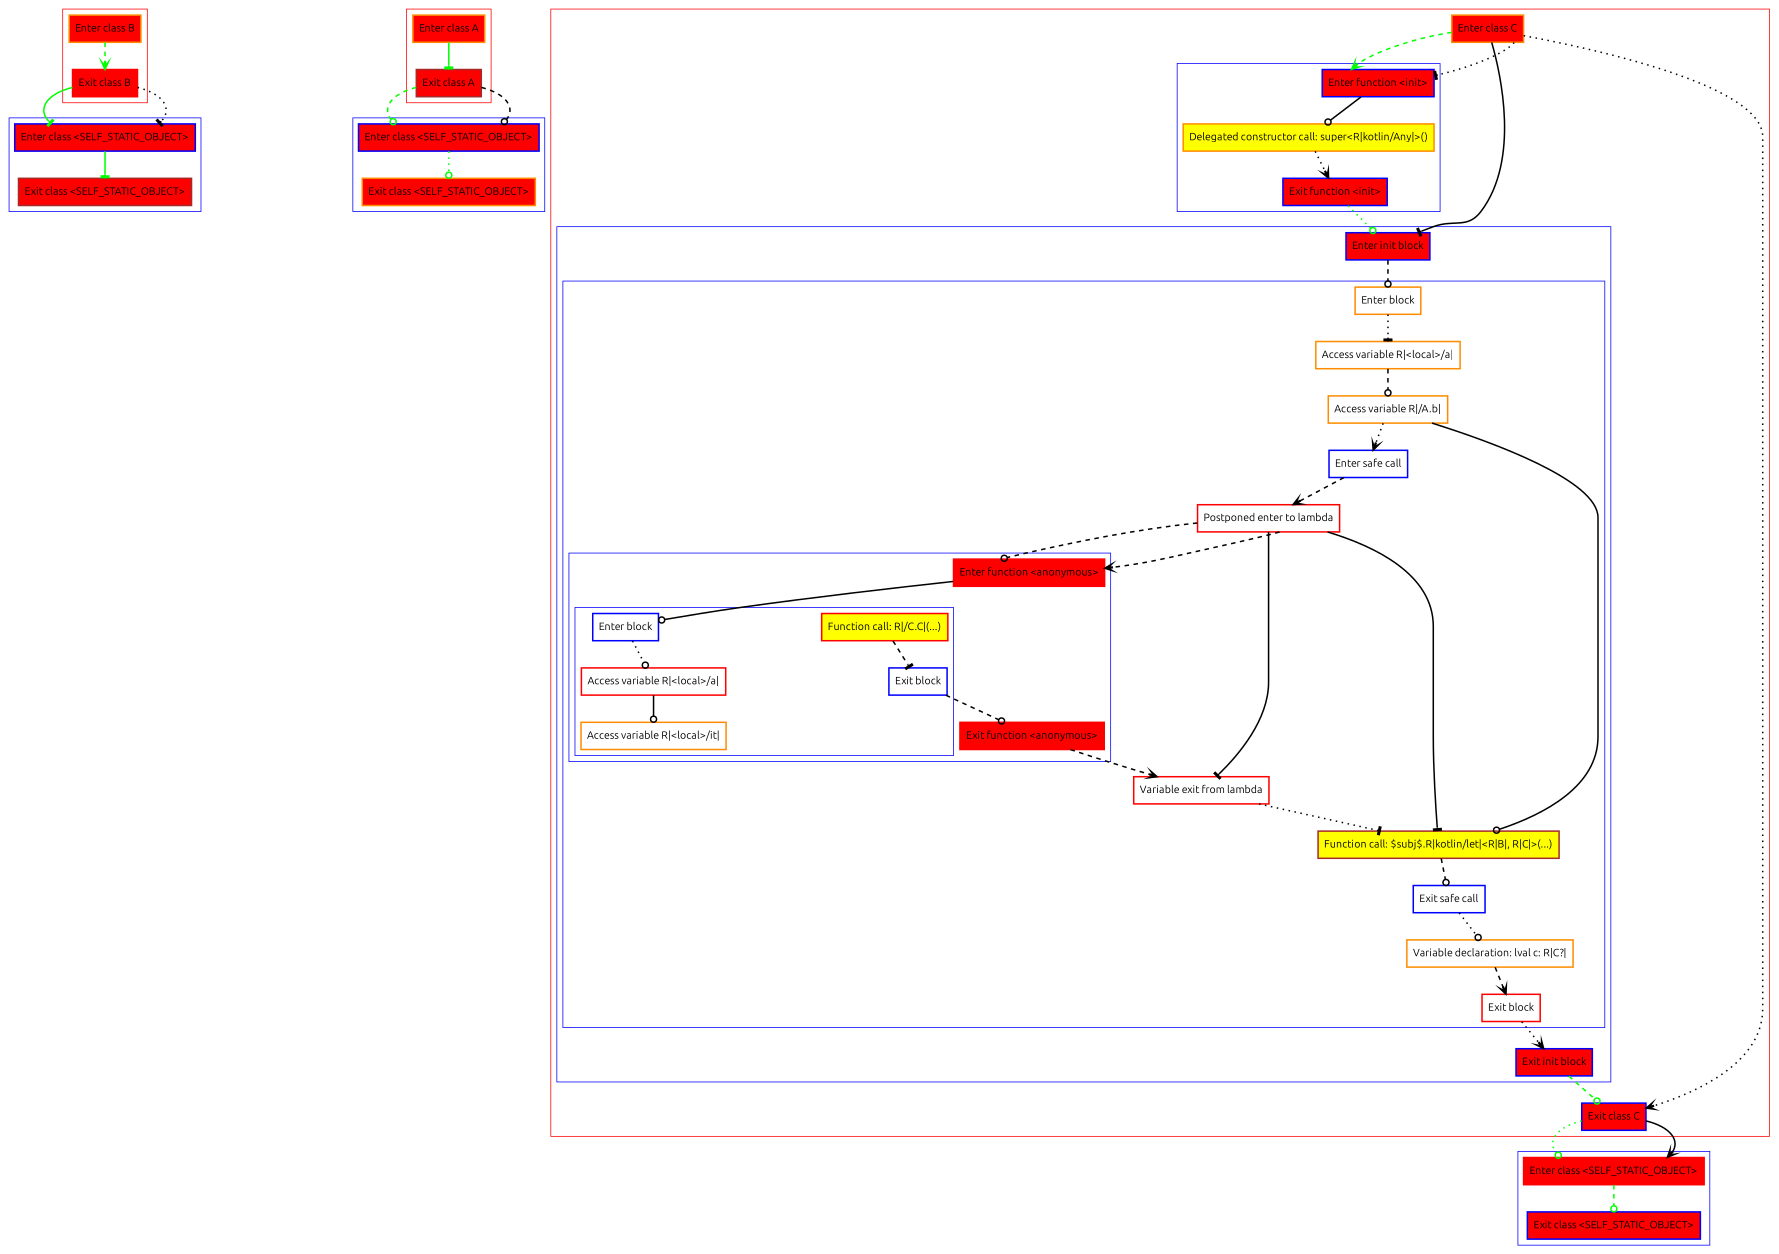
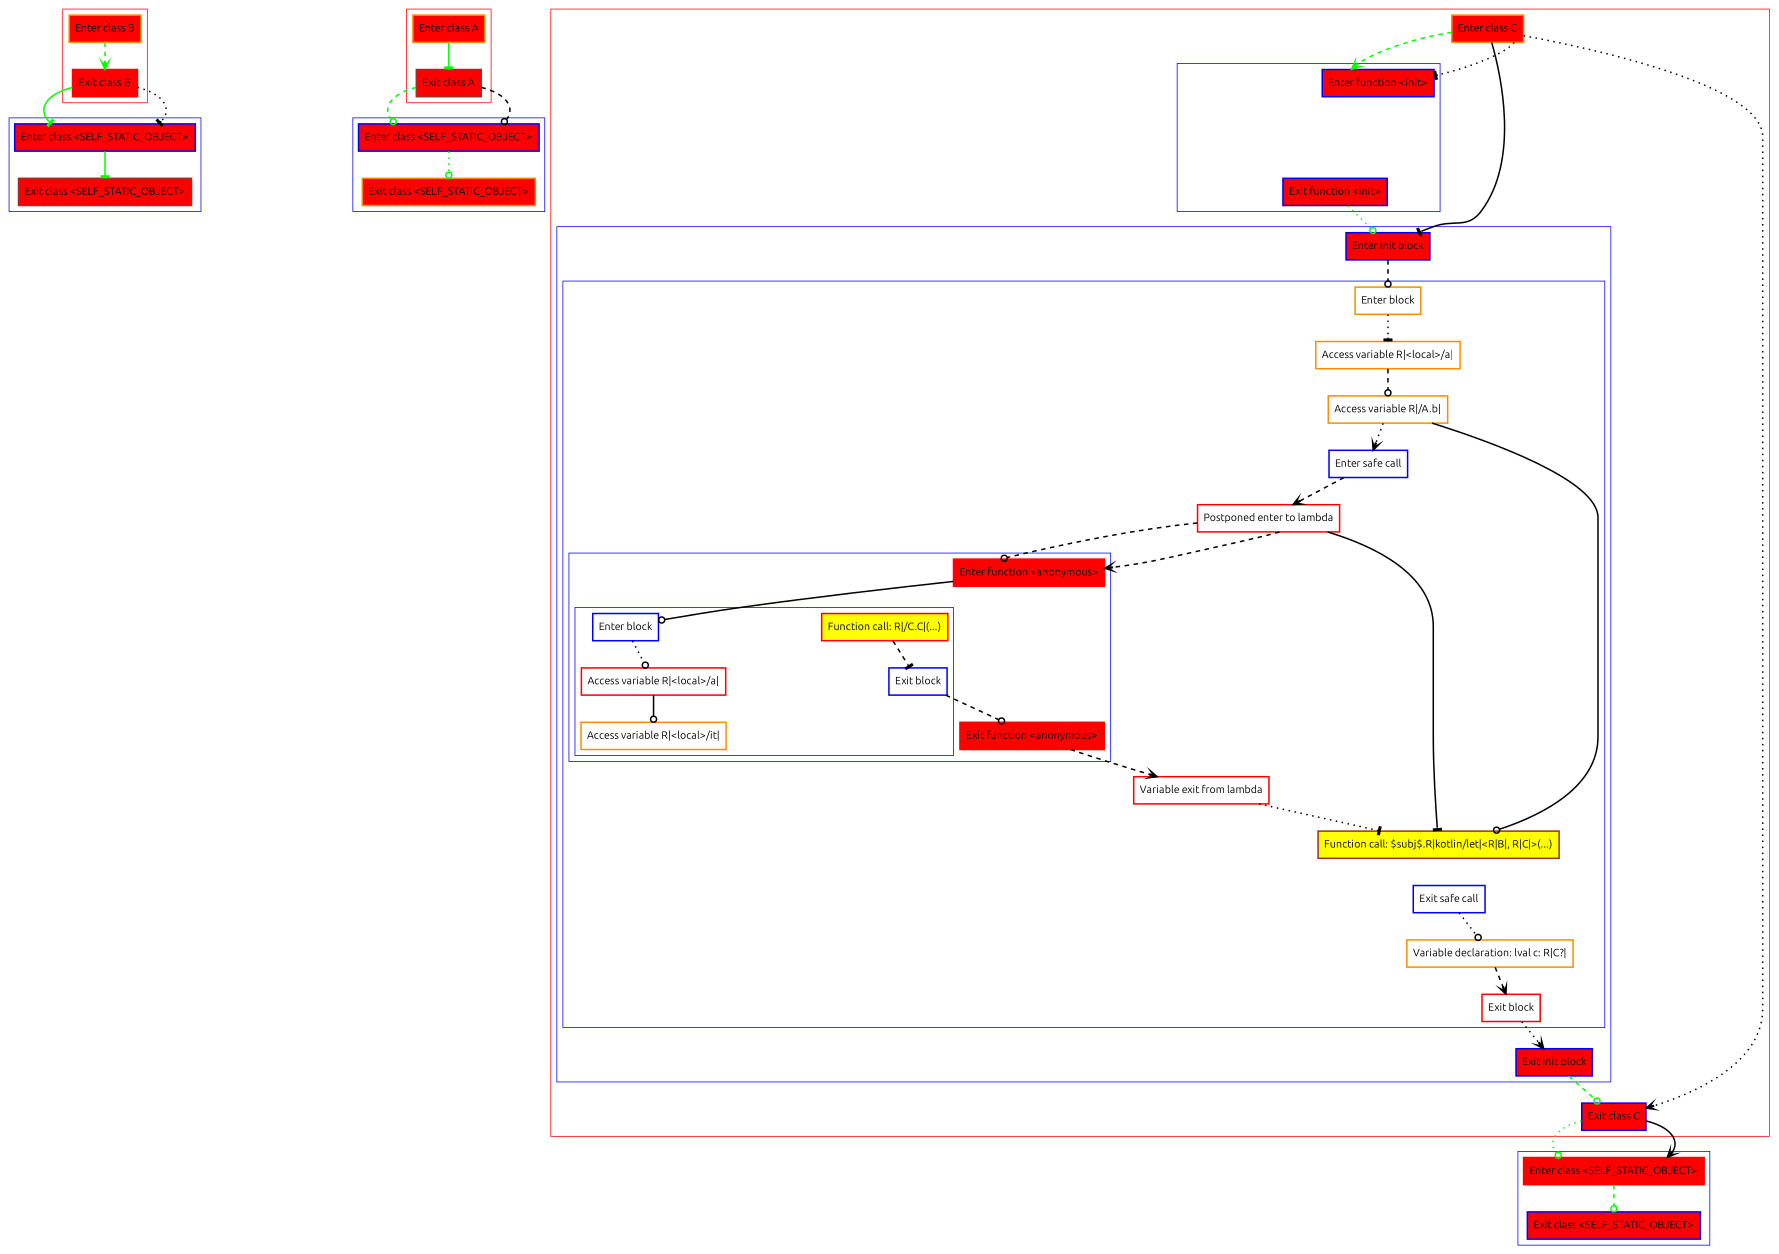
(1309, 138) -> none
(1269, 660) -> none
(1443, 869) -> none
